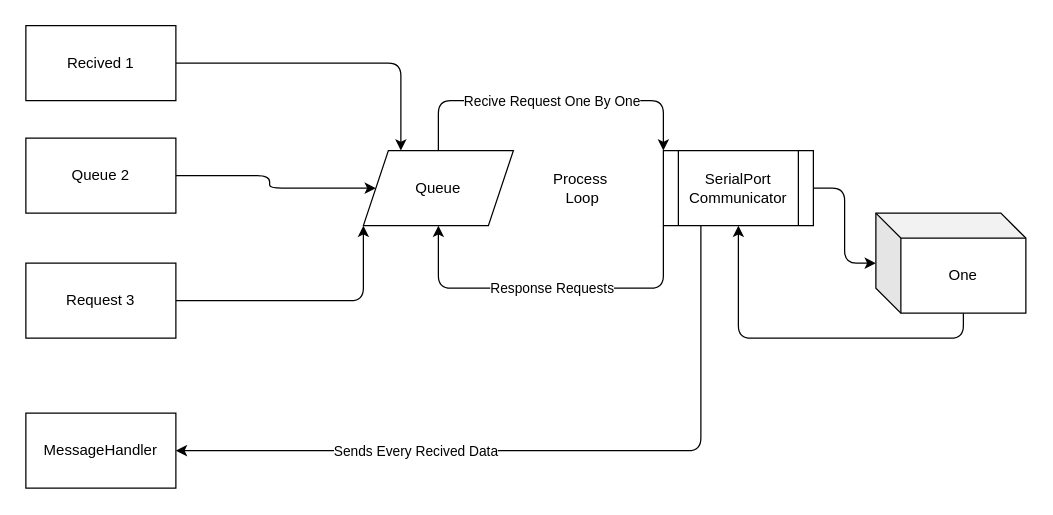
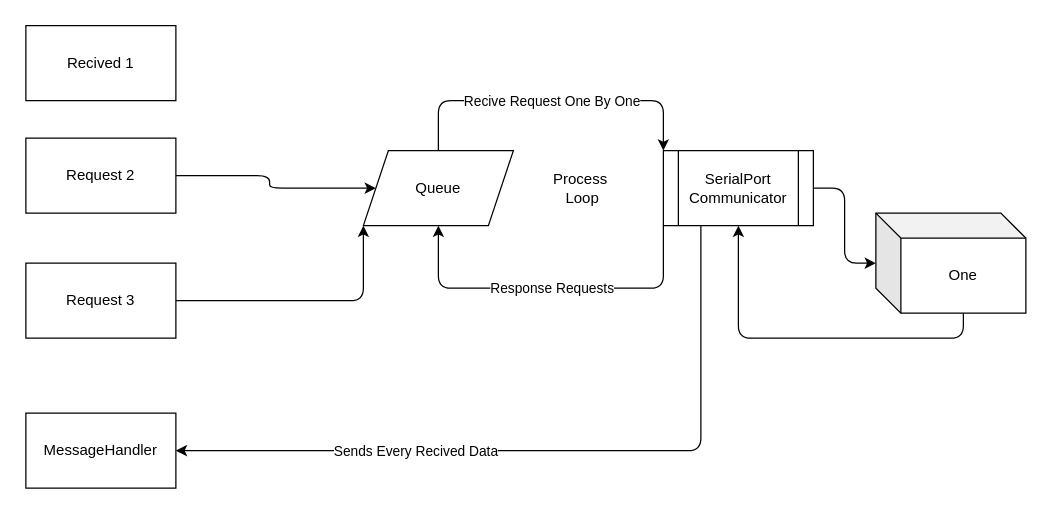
(322, 63) -> none
(101, 176) -> (101, 176)
